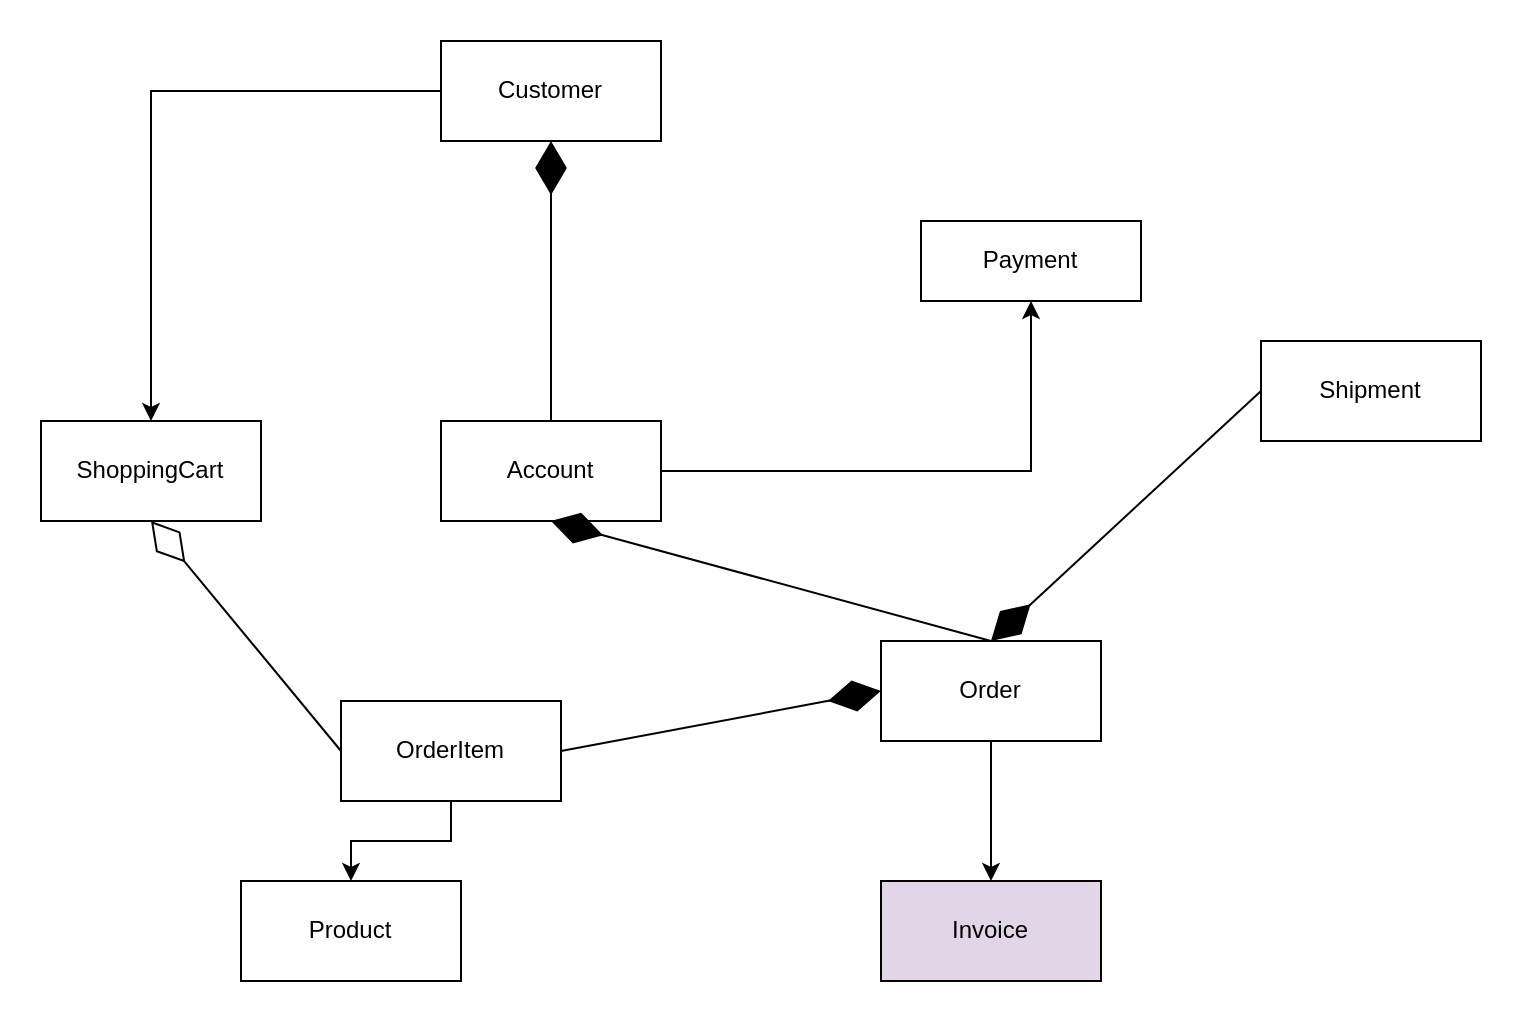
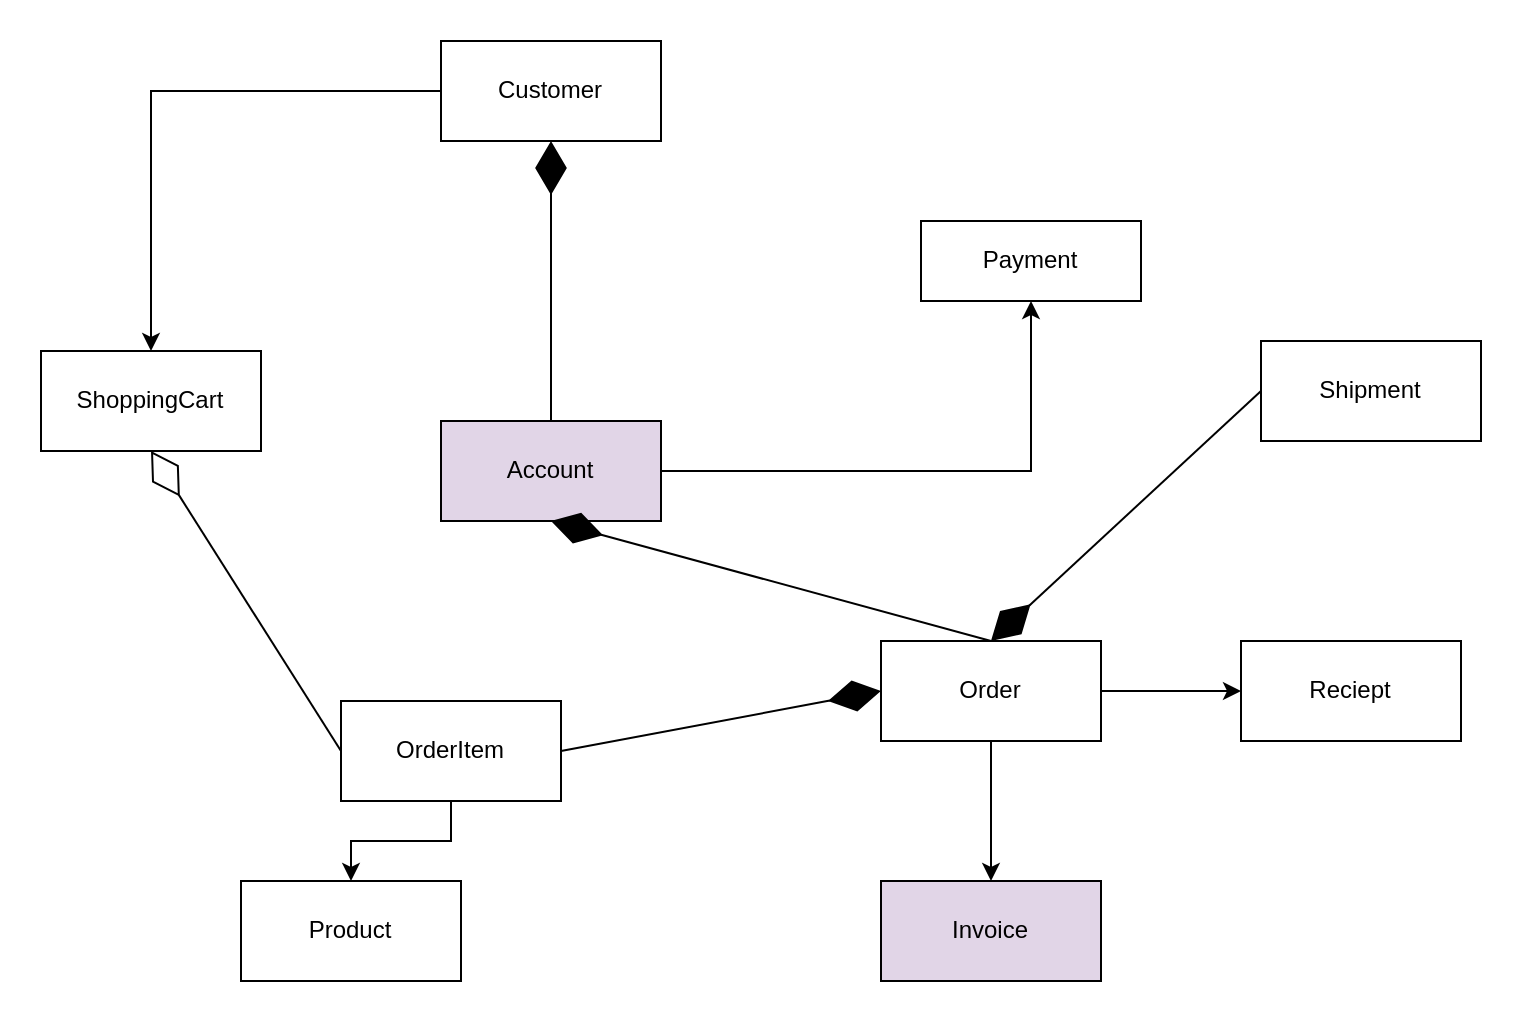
(151, 471) -> (151, 401)
(551, 471) -> (551, 471)
none -> (1164, 691)
none -> (1351, 691)
